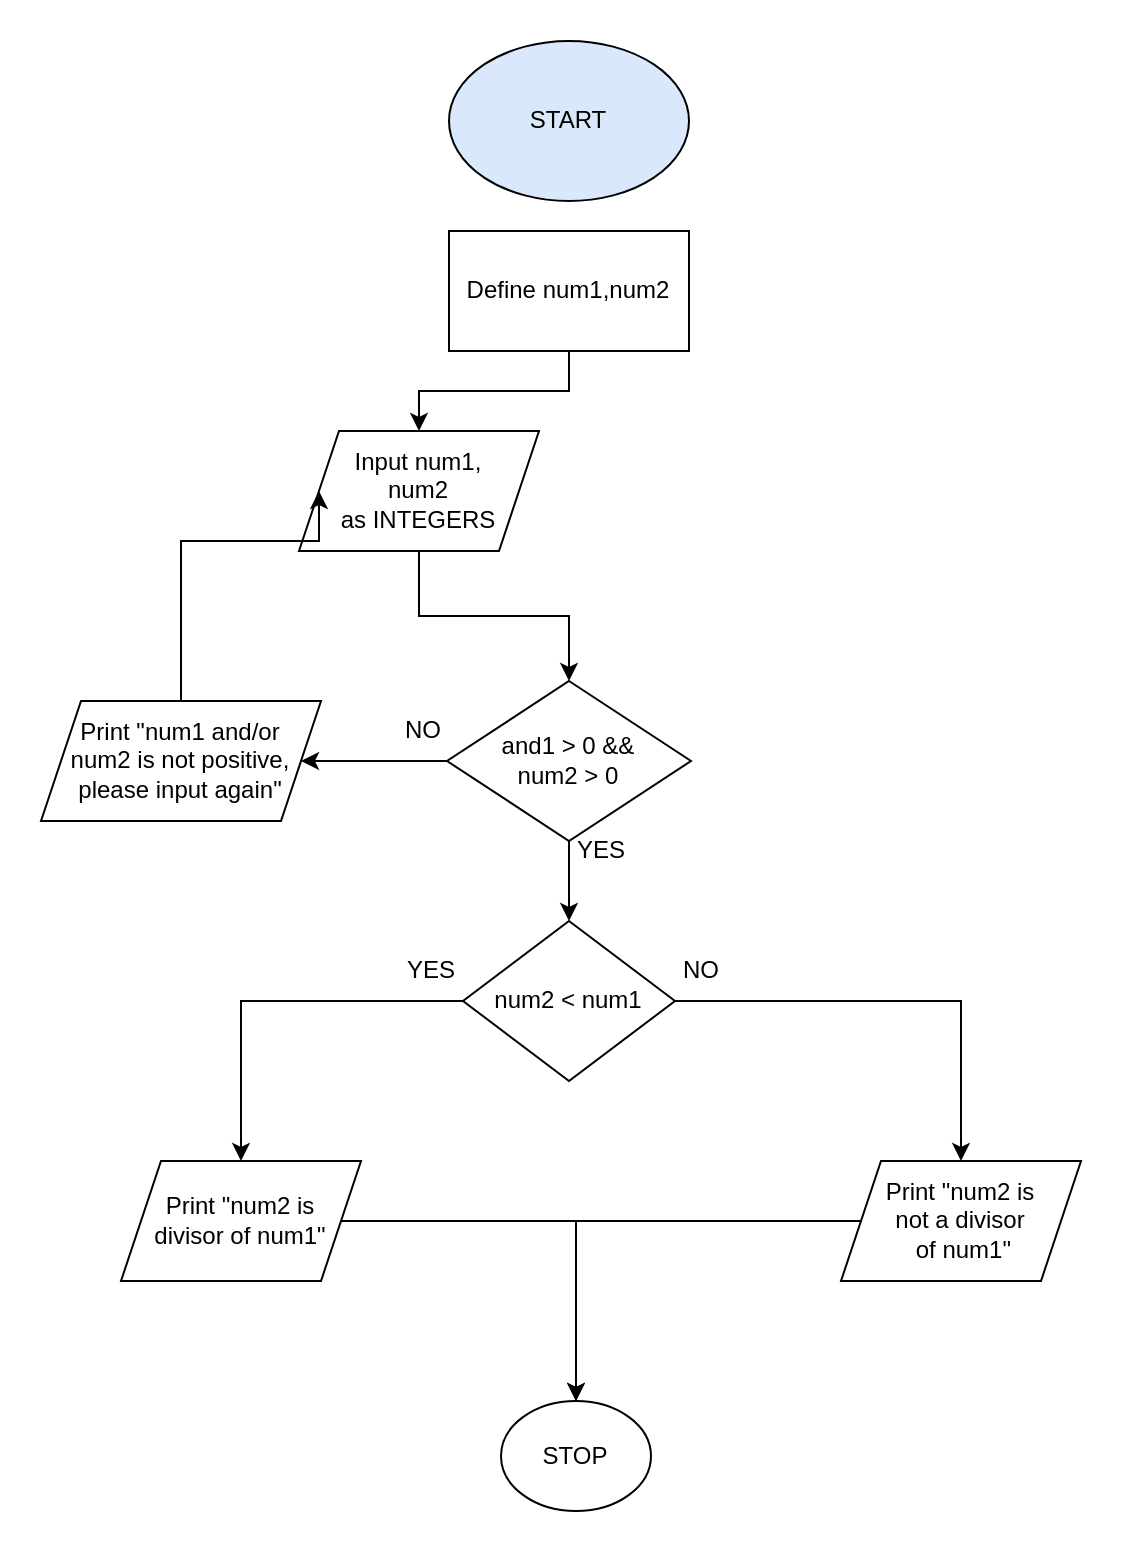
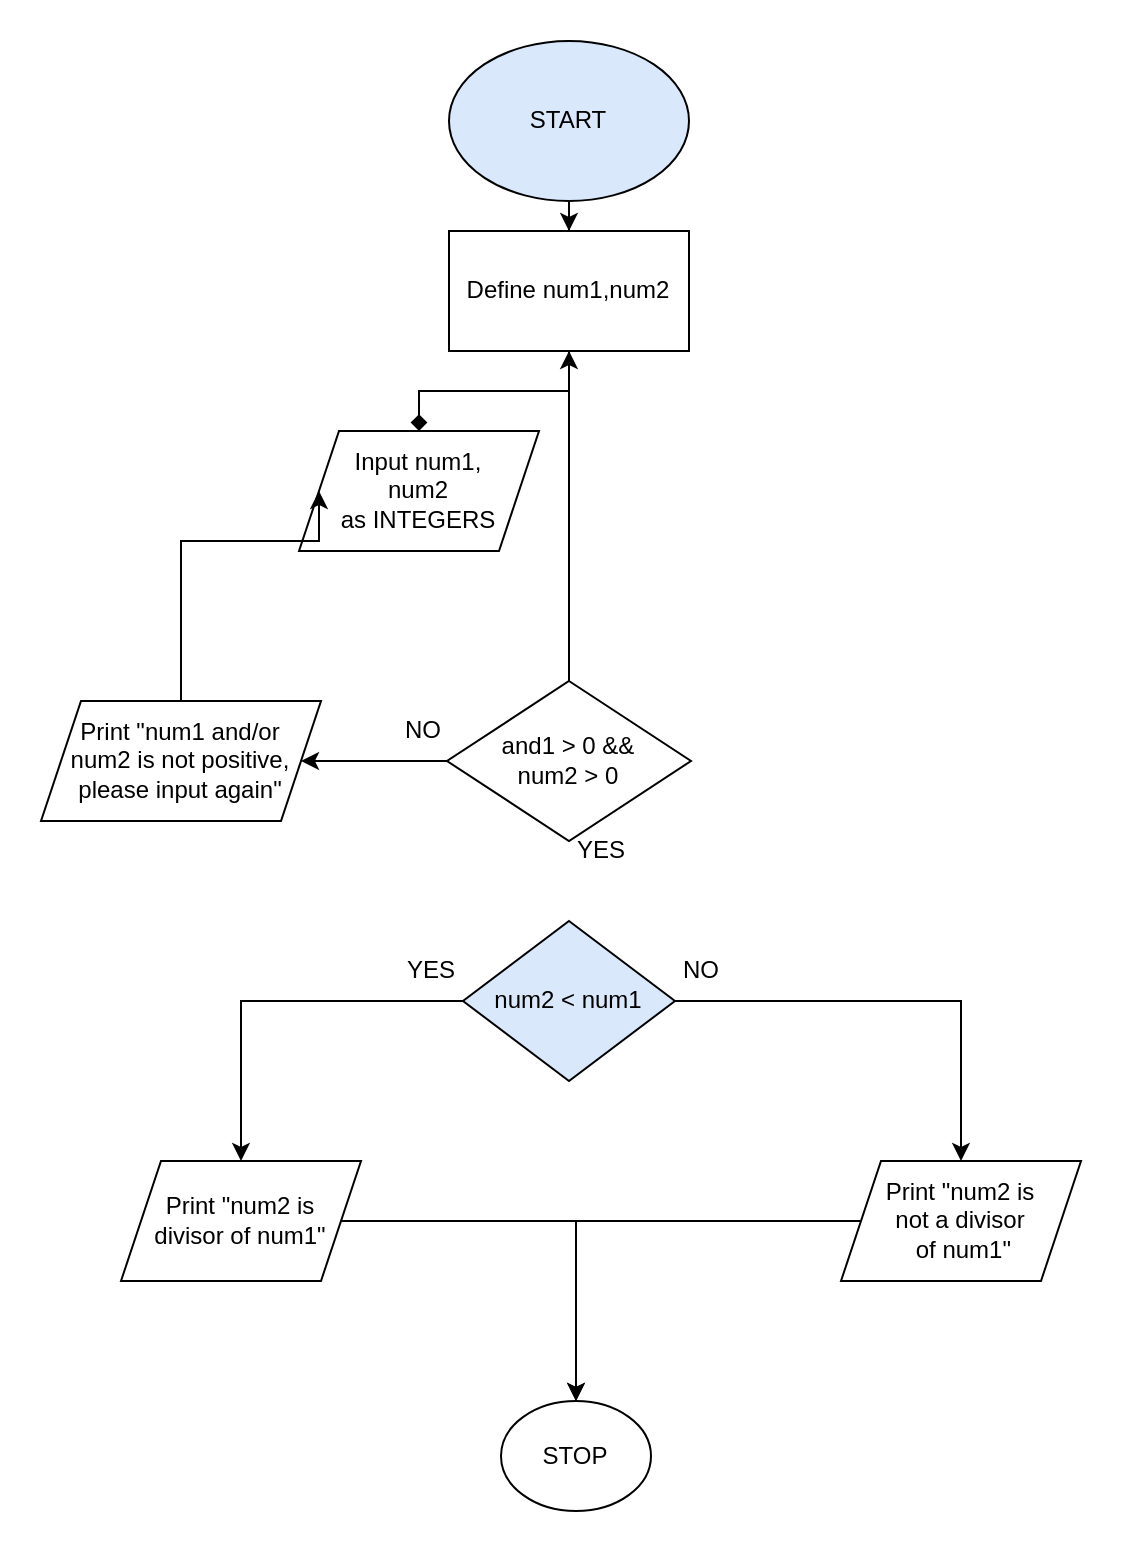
none -> (569, 216)
(419, 416) -> (419, 415)
(459, 616) -> none
(569, 874) -> (569, 504)
(569, 1001) -> (569, 1001)
